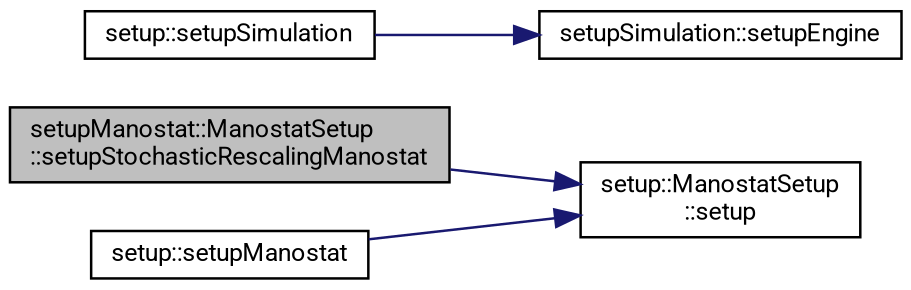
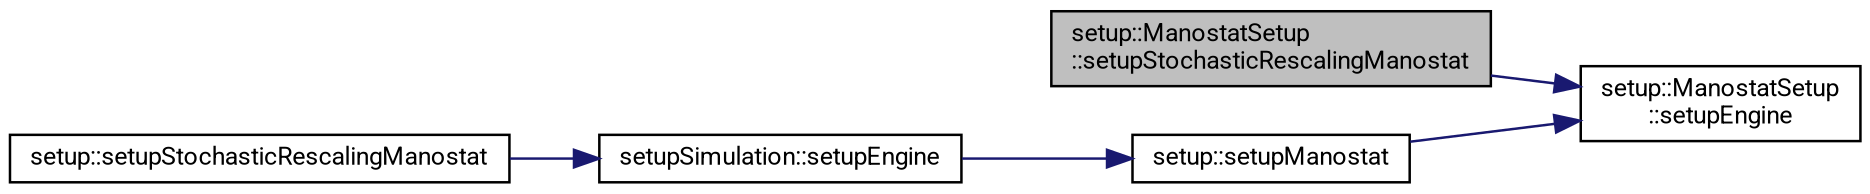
(230, 35) -> (260, 159)
(230, 145) -> (1271, 49)
none -> (1034, 159)
(720, 200) -> (1721, 104)
